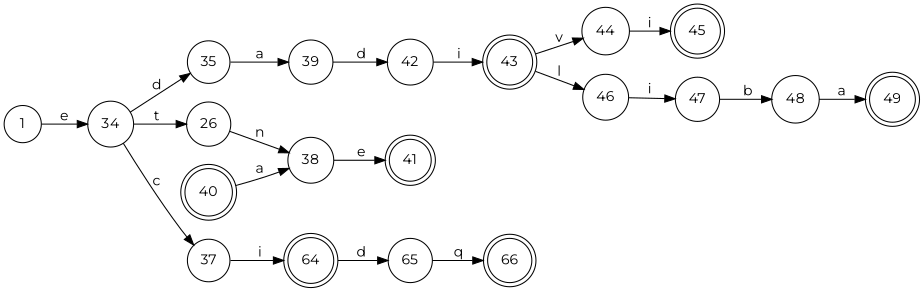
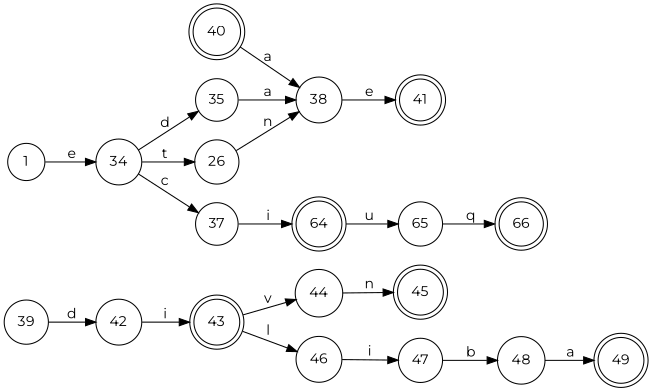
(650, 23) -> (370, 284)
(254, 62) -> (262, 100)
(362, 253) -> (370, 216)
